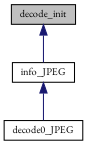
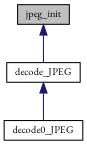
(43, 14) -> (43, 14)
(43, 72) -> (43, 72)
